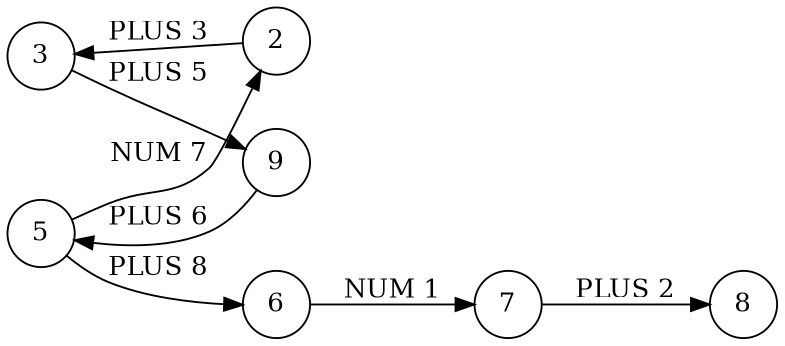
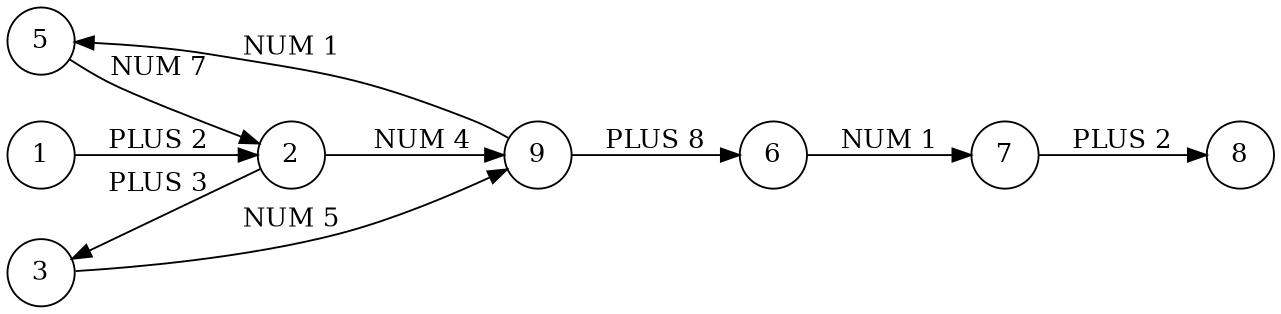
(159, 74) -> (291, 219)
none -> (41, 155)
none -> (405, 155)
(159, 218) -> (291, 48)
(141, 293) -> (646, 155)
